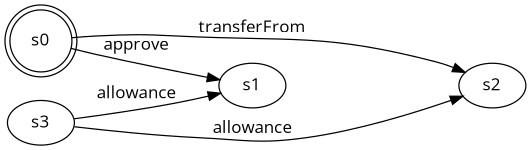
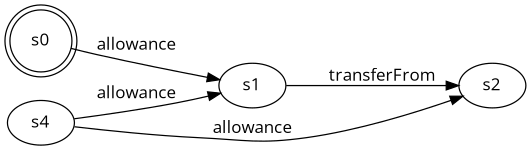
(264, 39) -> (366, 86)
(136, 45) -> (136, 45)
(41, 123) -> (41, 123)
